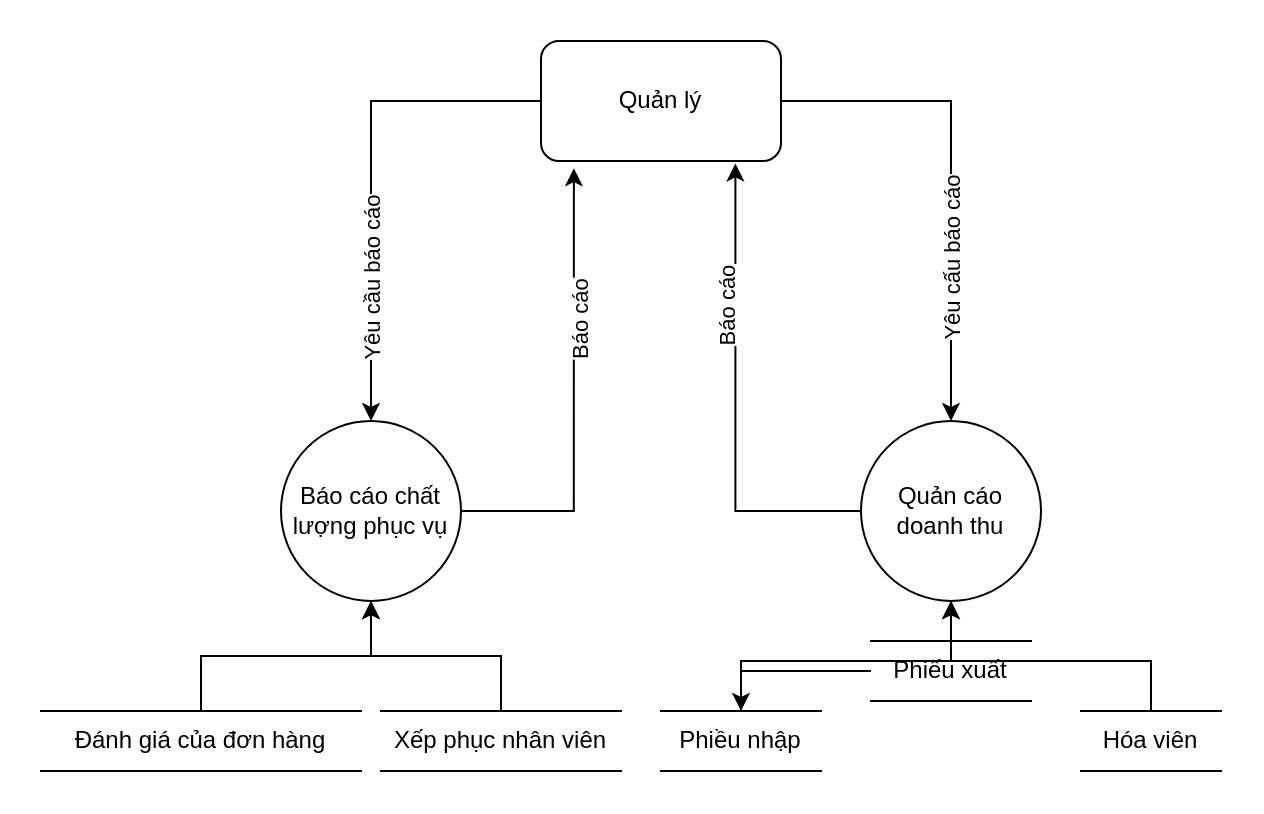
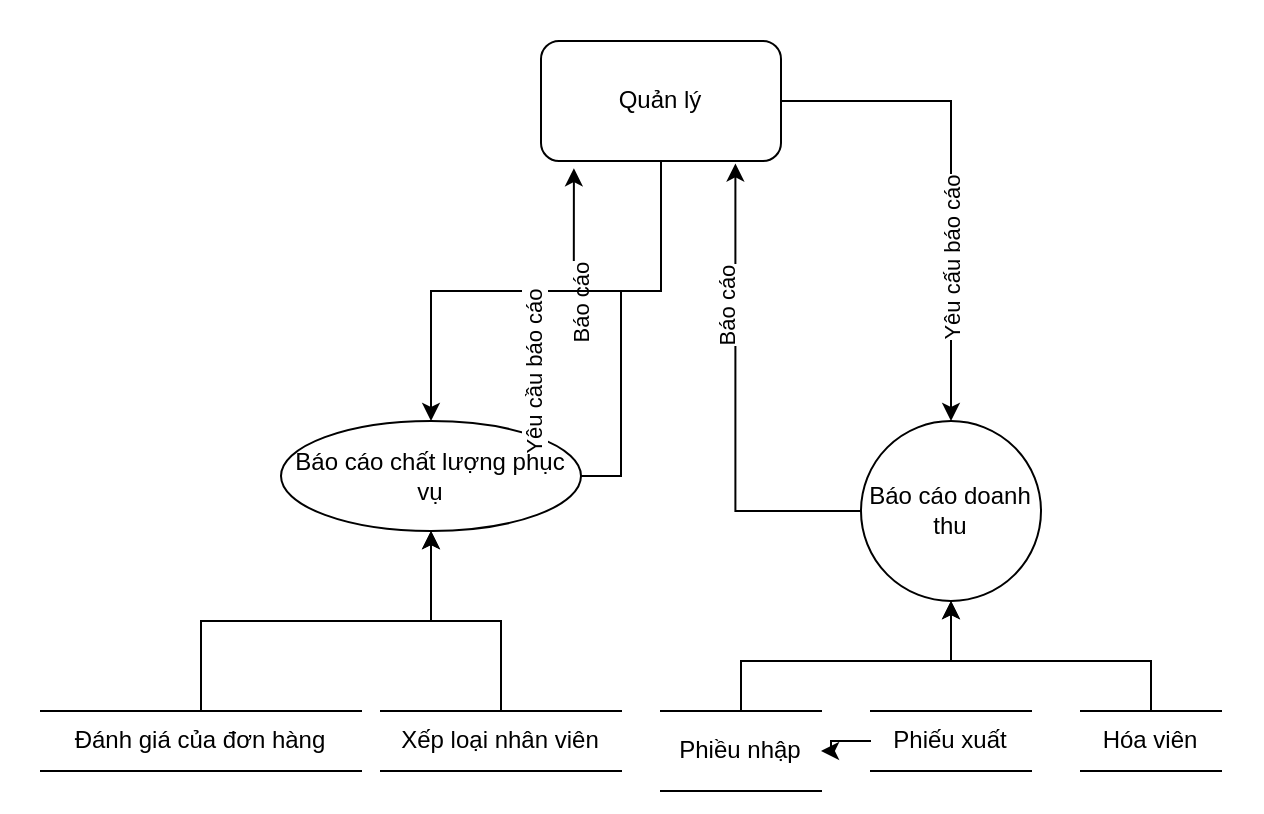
(371, 511) -> (431, 476)
(951, 511) -> (951, 511)
(951, 671) -> (951, 741)
(501, 741) -> (501, 741)
(741, 741) -> (741, 751)
